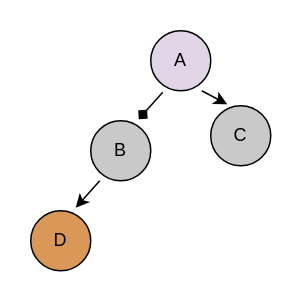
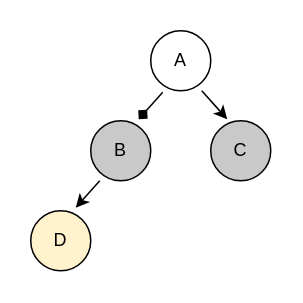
(181, 61) -> (181, 61)
(241, 136) -> (241, 151)
(61, 241) -> (61, 241)
